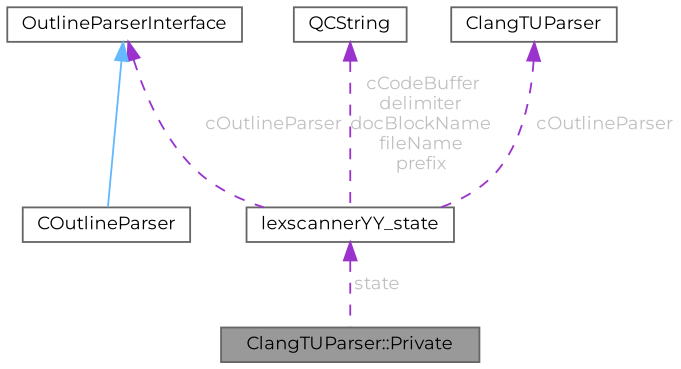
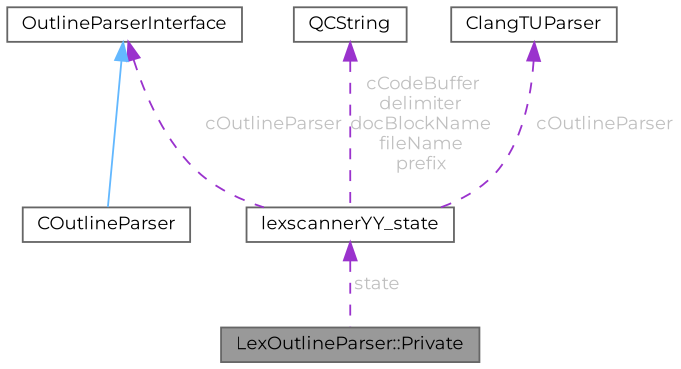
(350, 345) -> (350, 345)
